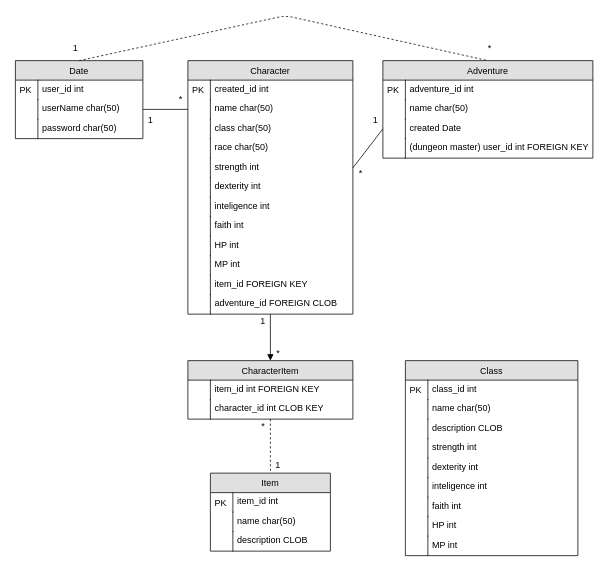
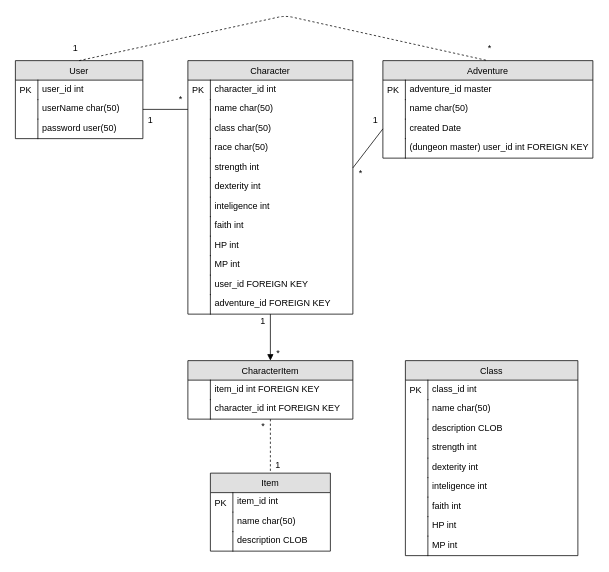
(79, 71) -> (79, 71)
(246, 89) -> (251, 89)
(446, 89) -> (455, 89)
(84, 128) -> (84, 128)
(258, 284) -> (259, 284)
(274, 303) -> (271, 303)
(272, 408) -> (279, 408)
